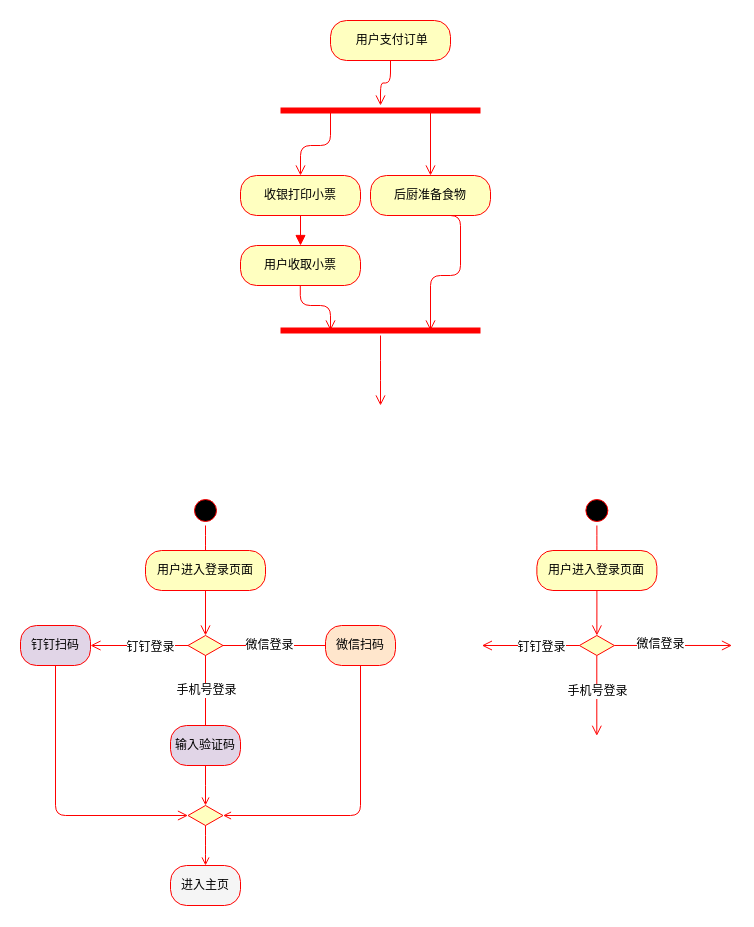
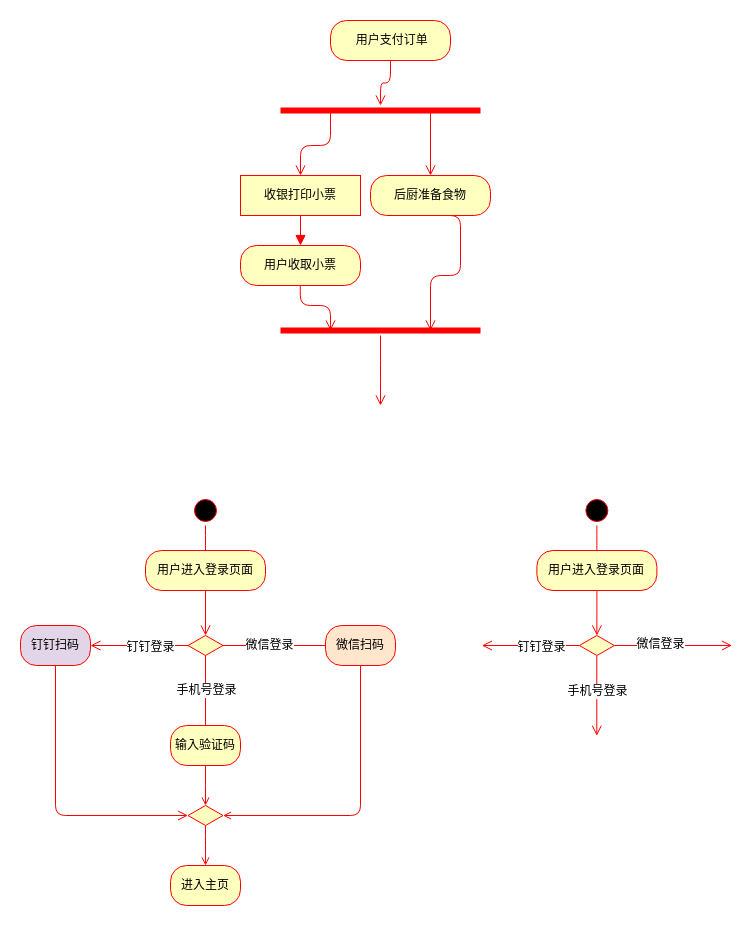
(301, 196) -> (301, 196)
(206, 746) -> (206, 746)
(206, 886) -> (206, 886)
